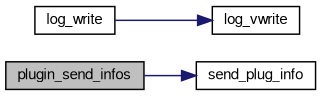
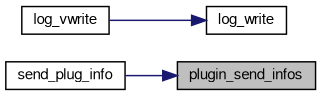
(156, 20) -> (150, 20)
(163, 76) -> (144, 76)
